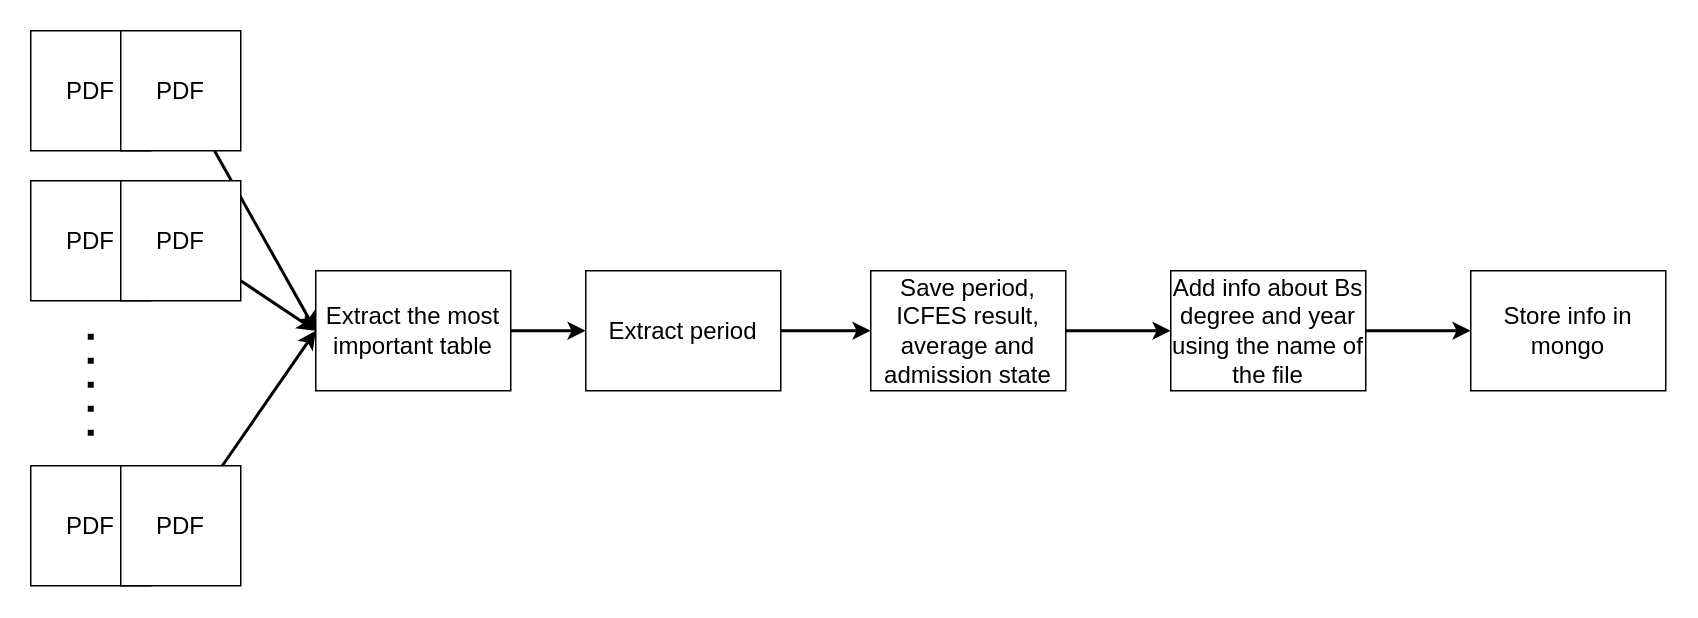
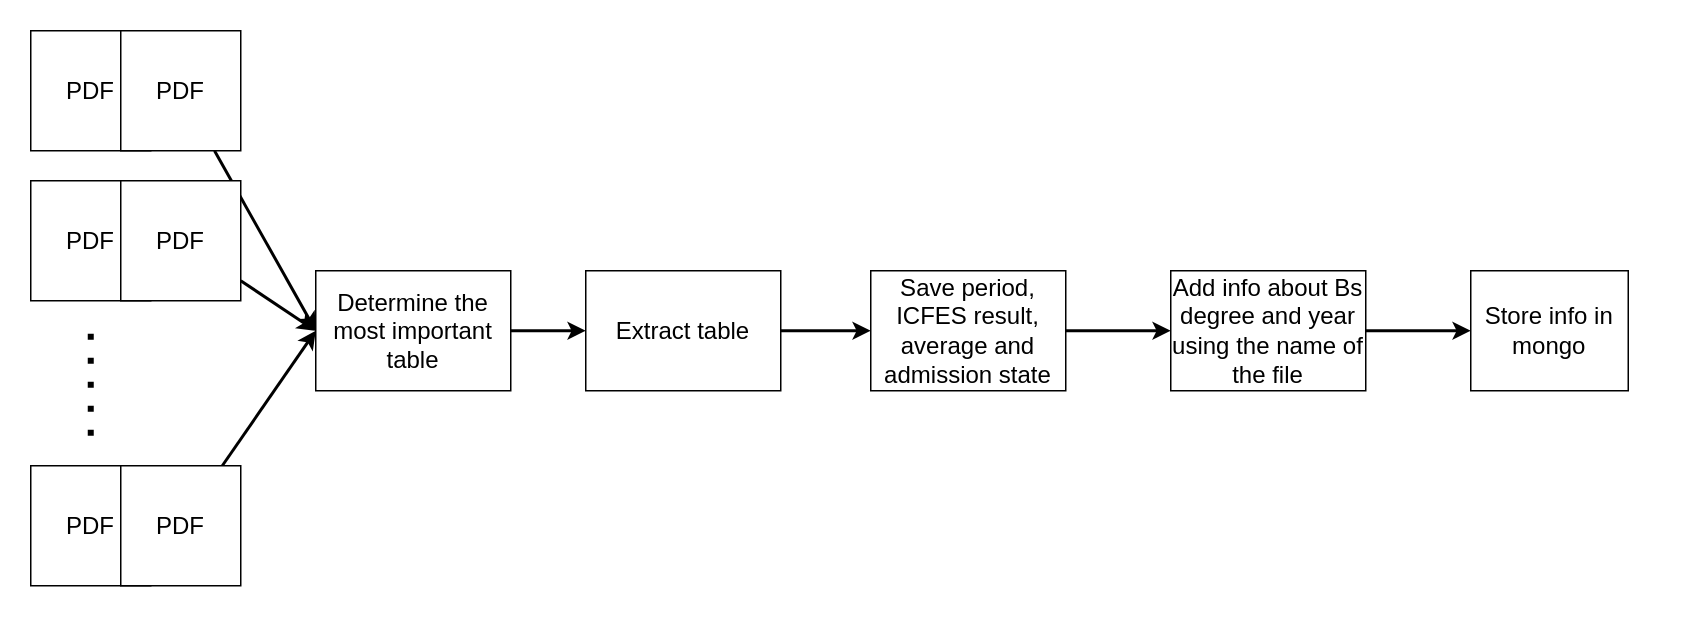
(413, 331) -> (413, 331)
(683, 331) -> (683, 331)
(1568, 331) -> (1550, 331)
